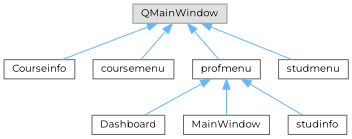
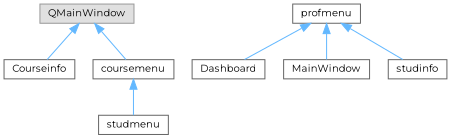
(251, 43) -> (133, 102)
(207, 45) -> none
